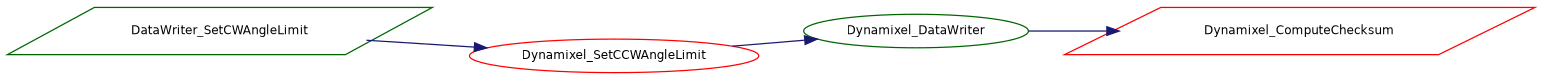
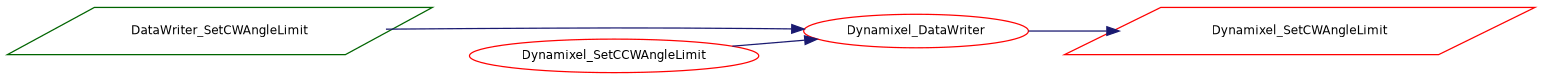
(916, 31) -> (916, 31)
(1300, 31) -> (1300, 31)
(420, 44) -> (589, 28)
